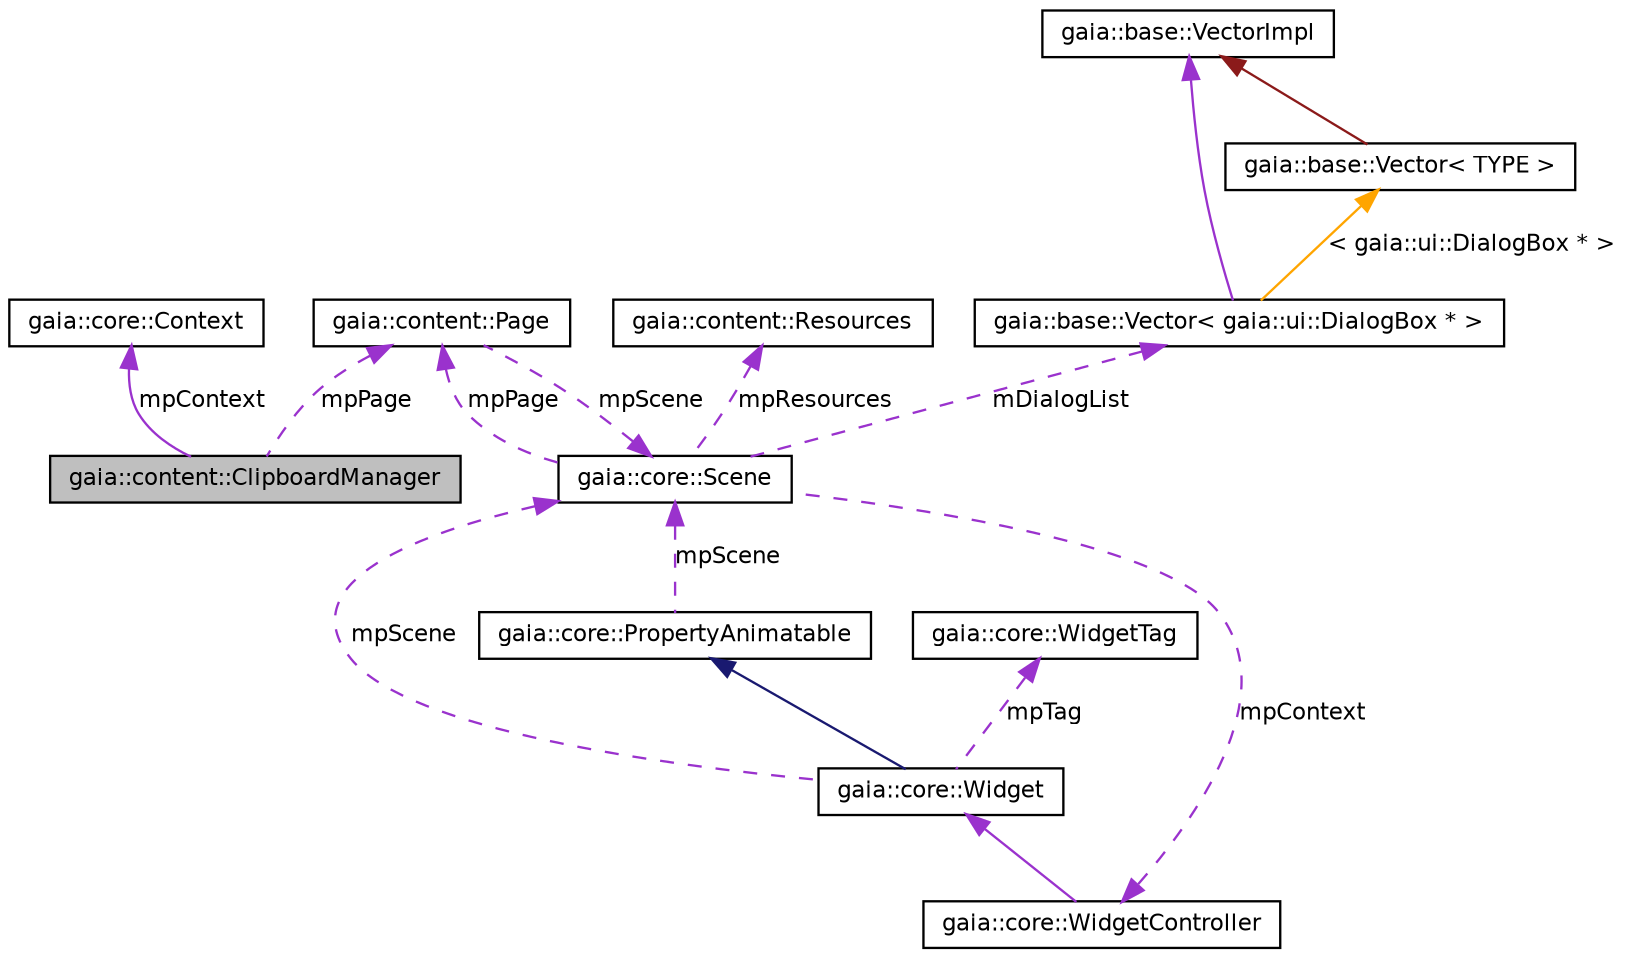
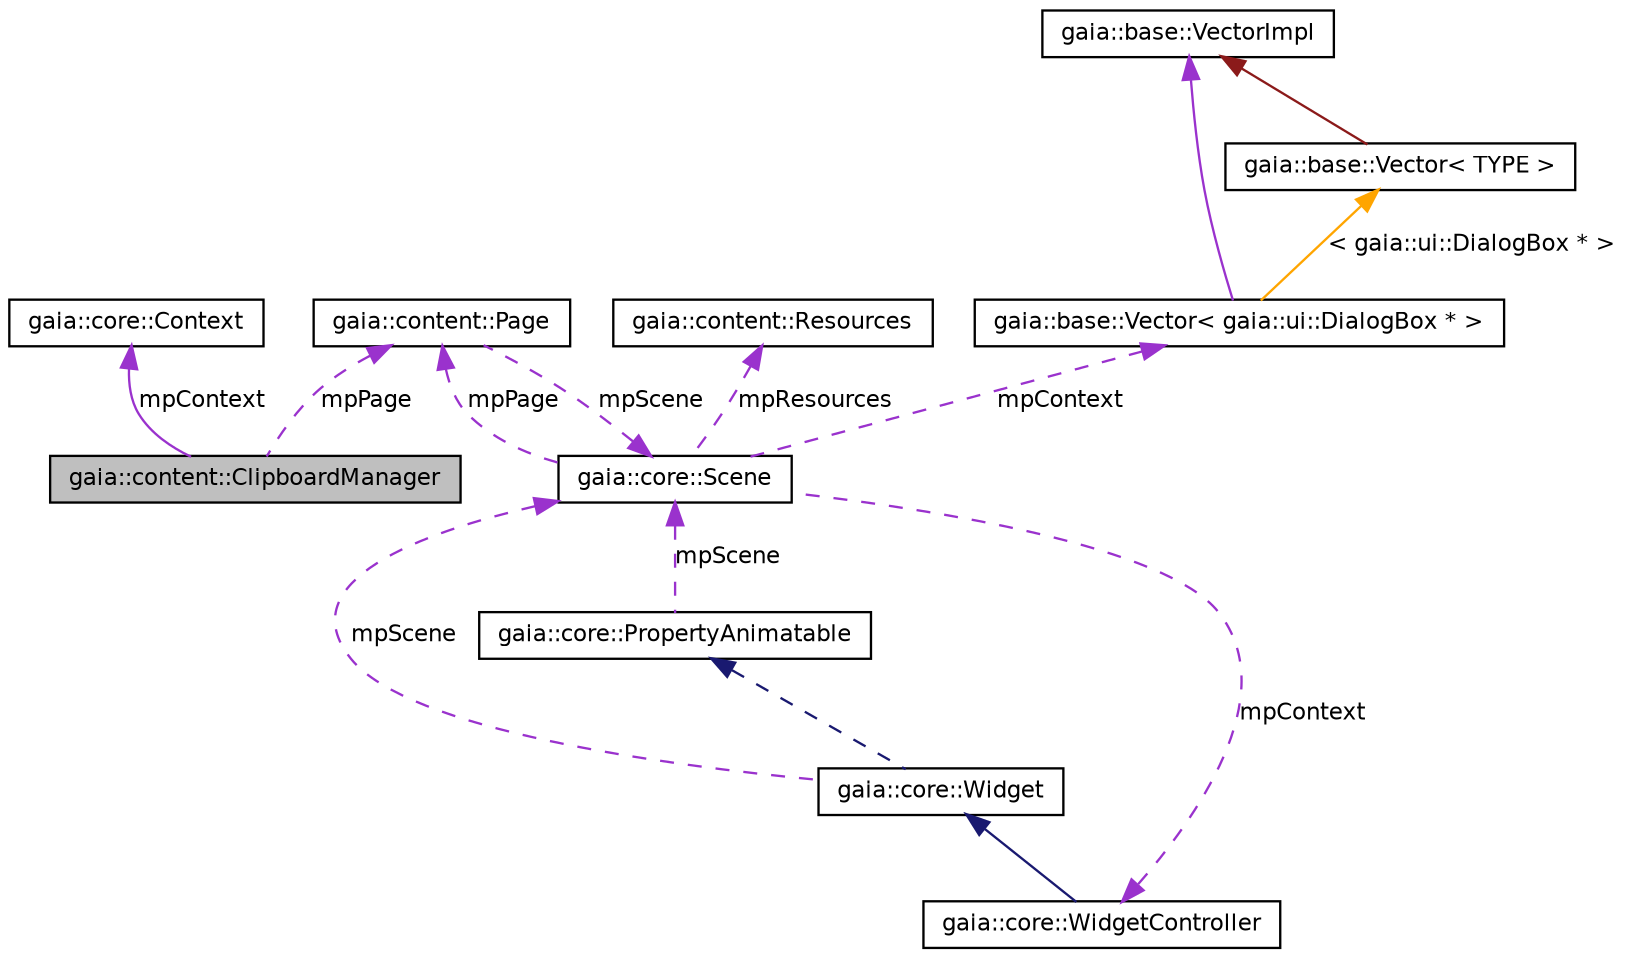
(1061, 401) -> (1061, 401)
(1055, 635) -> none
(819, 720) -> (819, 720)
(1031, 865) -> (1031, 865)
